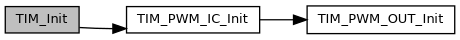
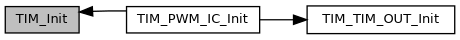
(381, 20) -> (381, 20)
(96, 28) -> (109, 11)
